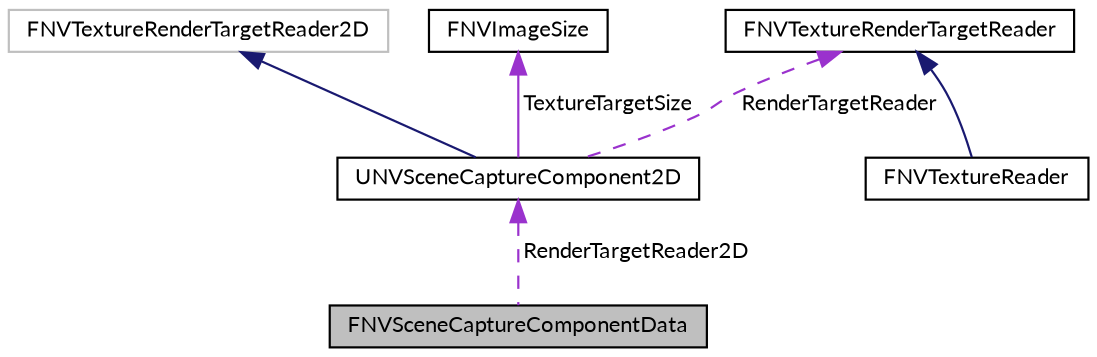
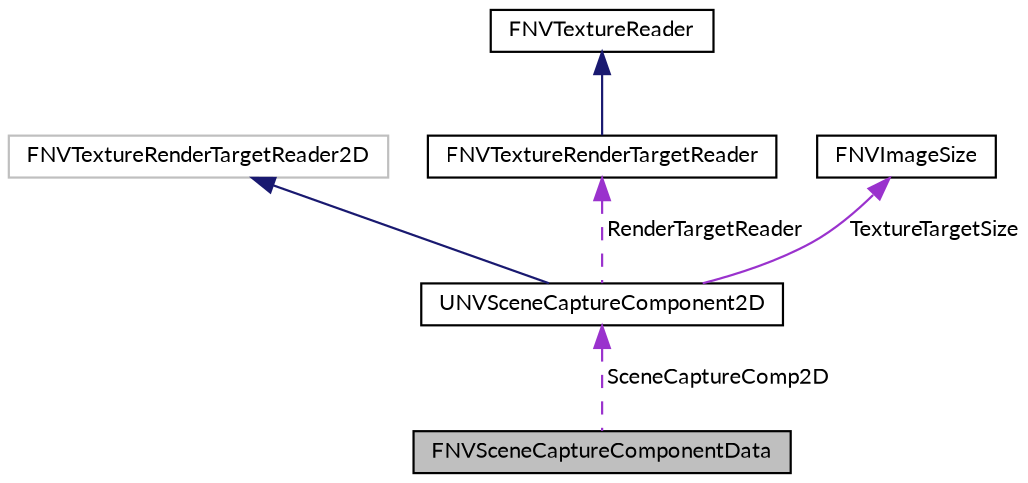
(955, 111) -> (602, 105)
(634, 253) -> (716, 378)
